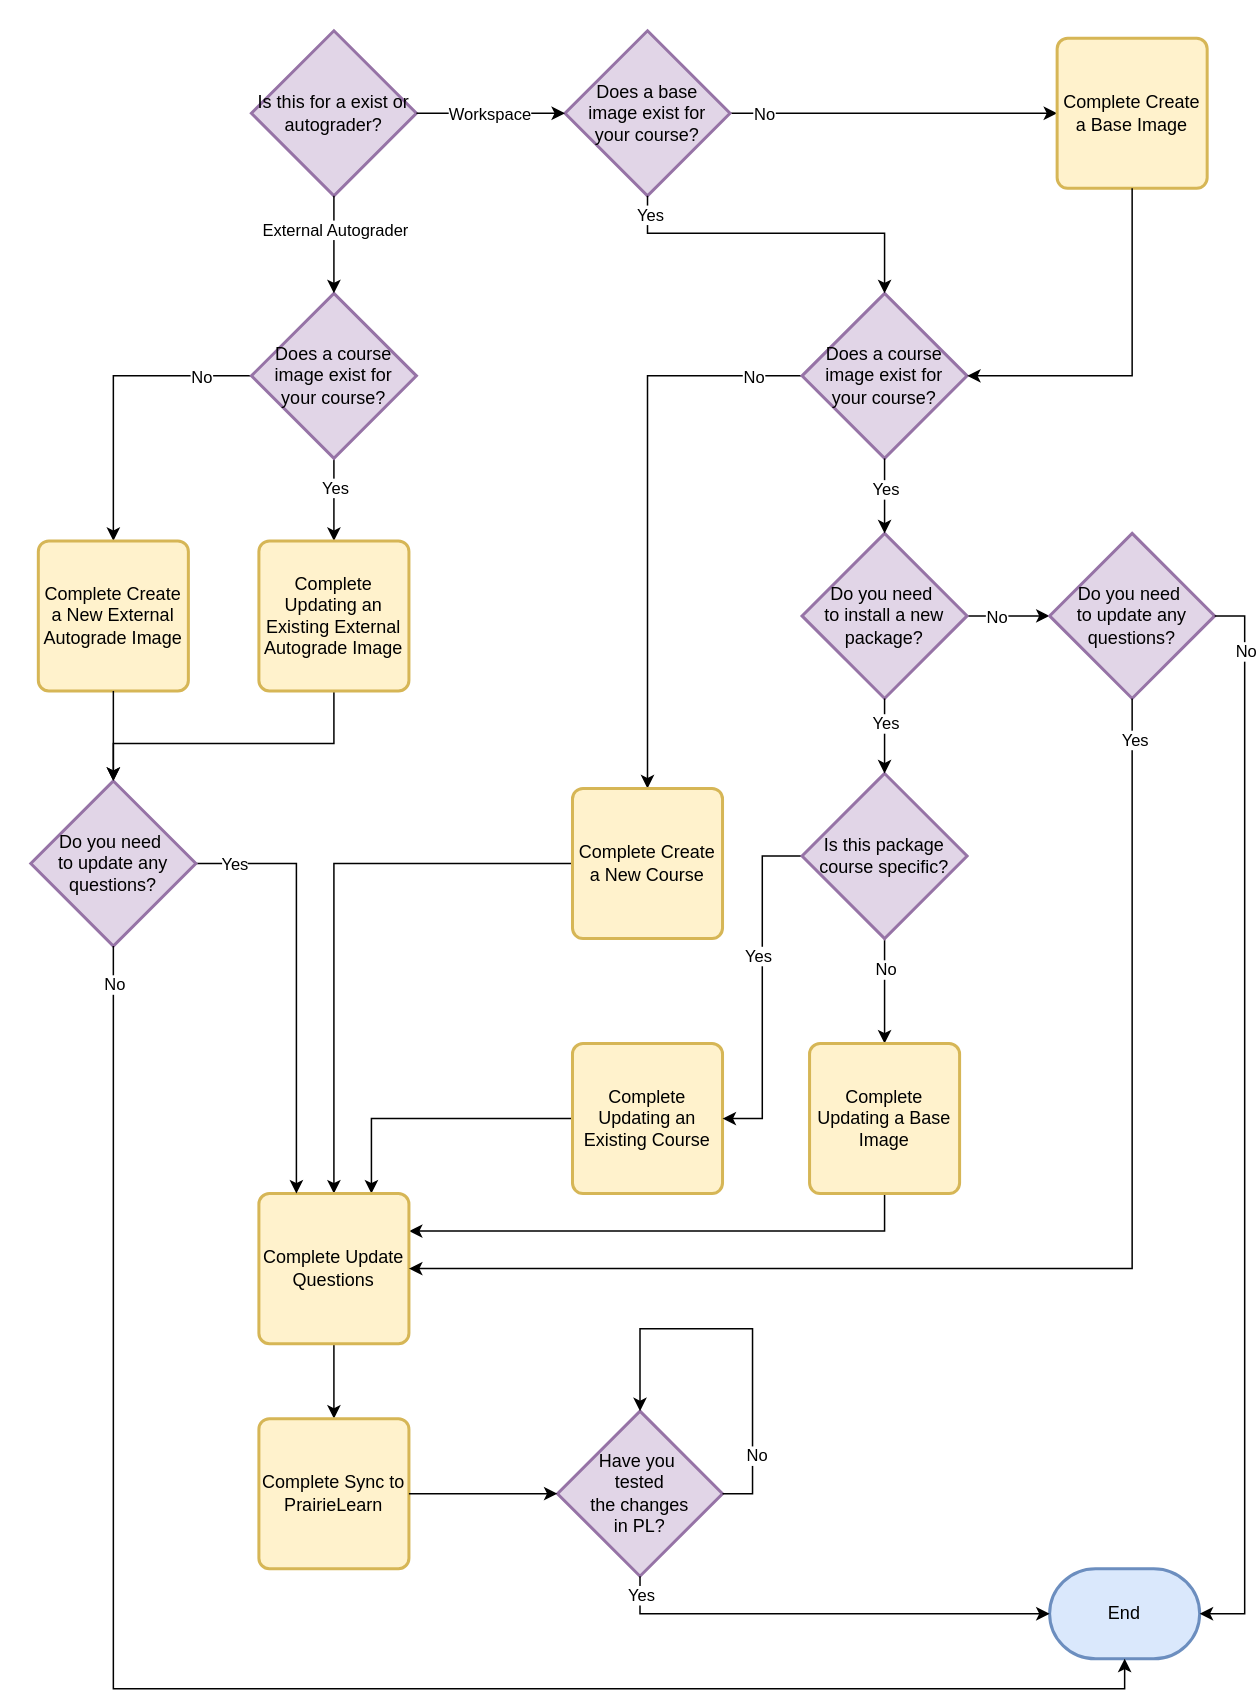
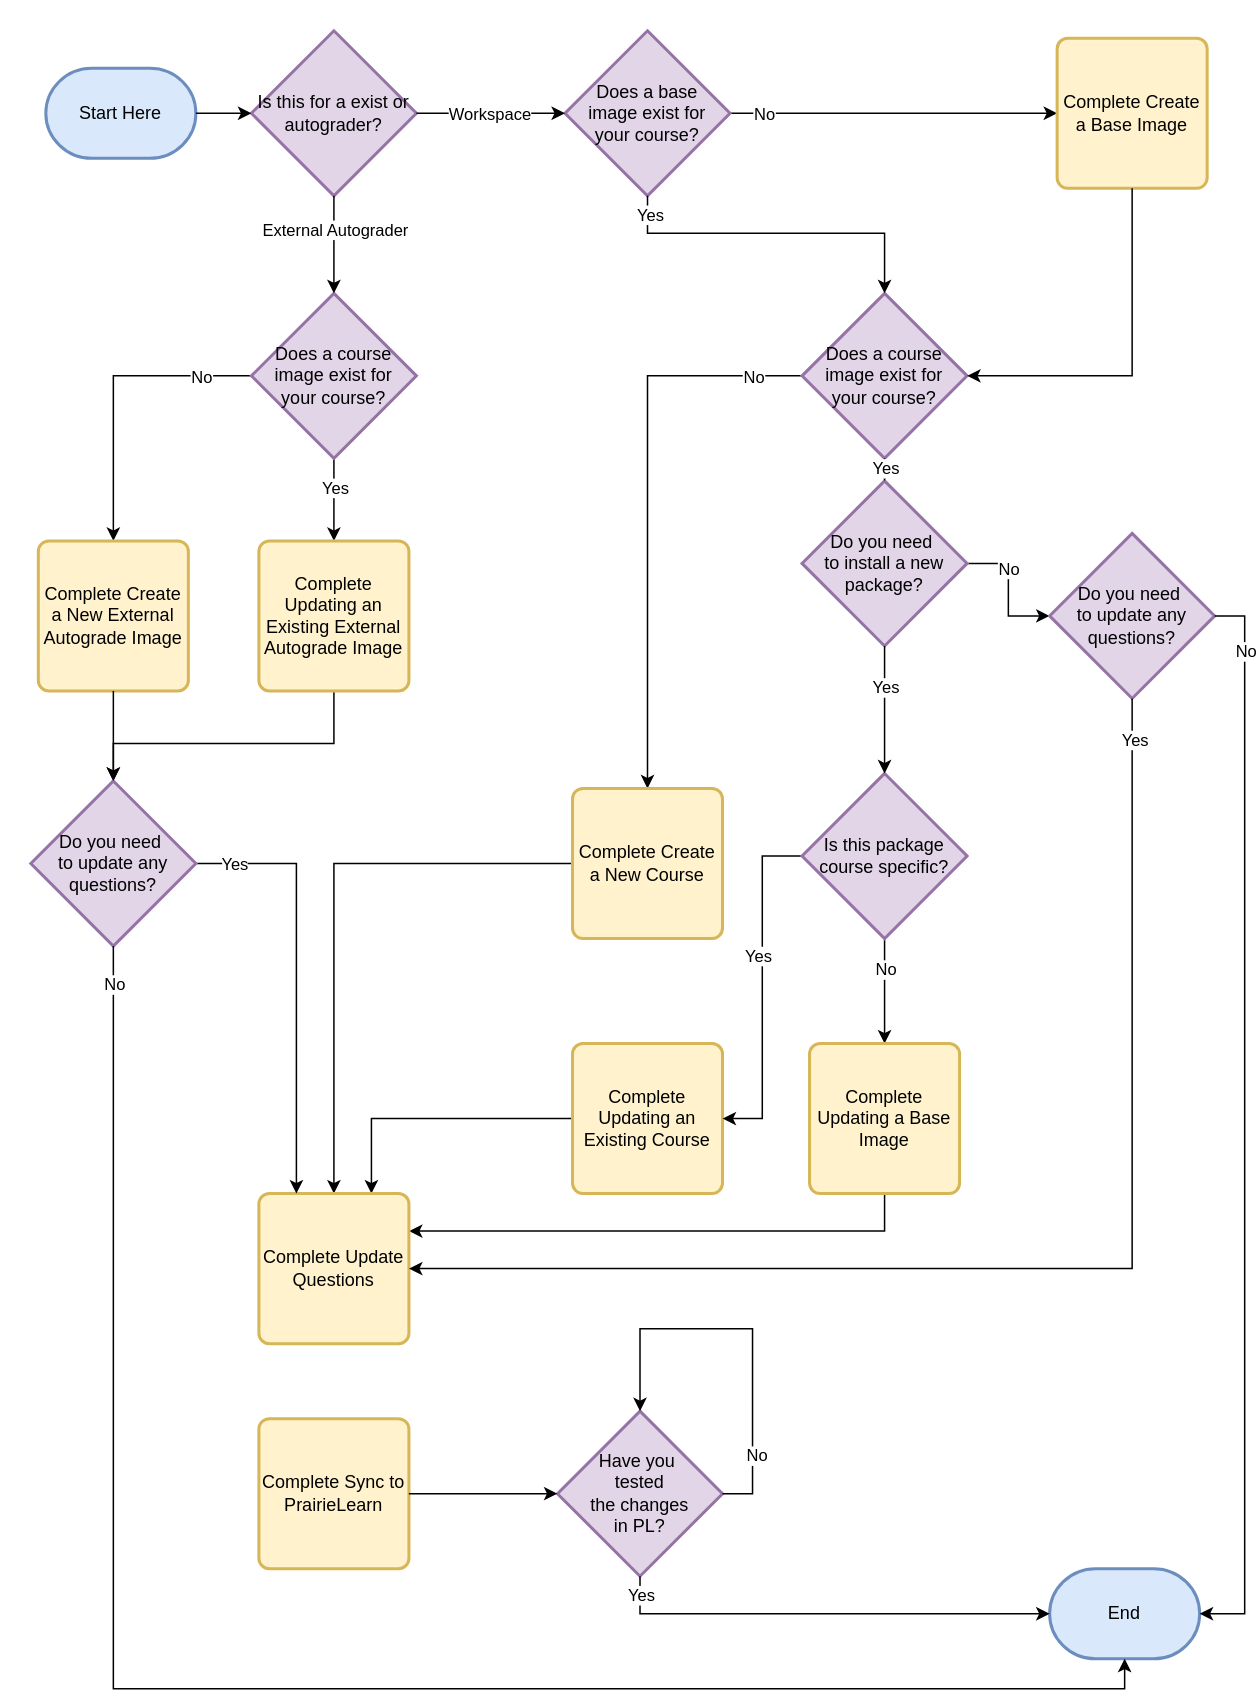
none -> (121, 113)
none -> (218, 113)
(884, 616) -> (884, 563)
(334, 1375) -> none
